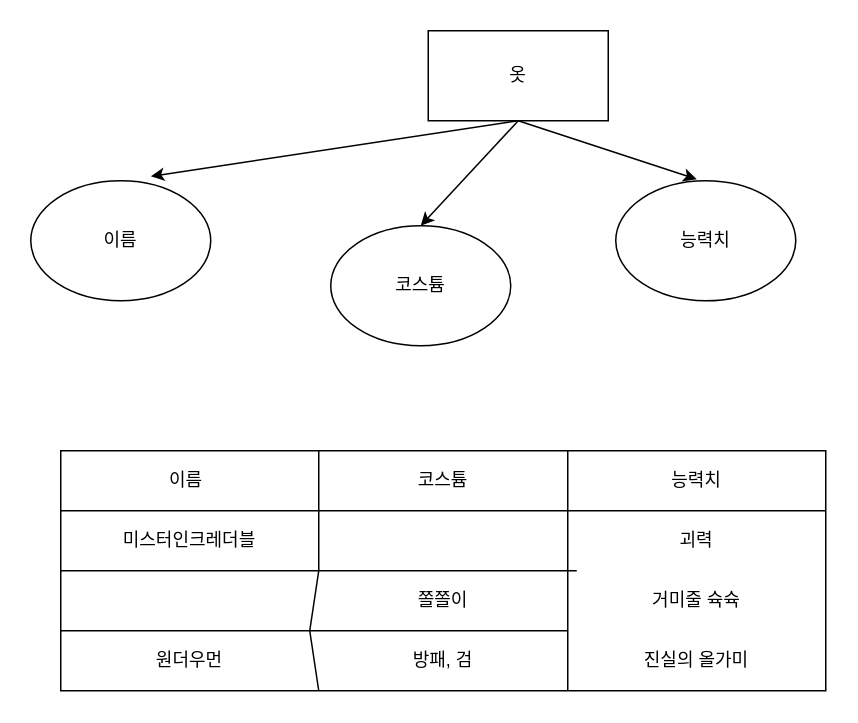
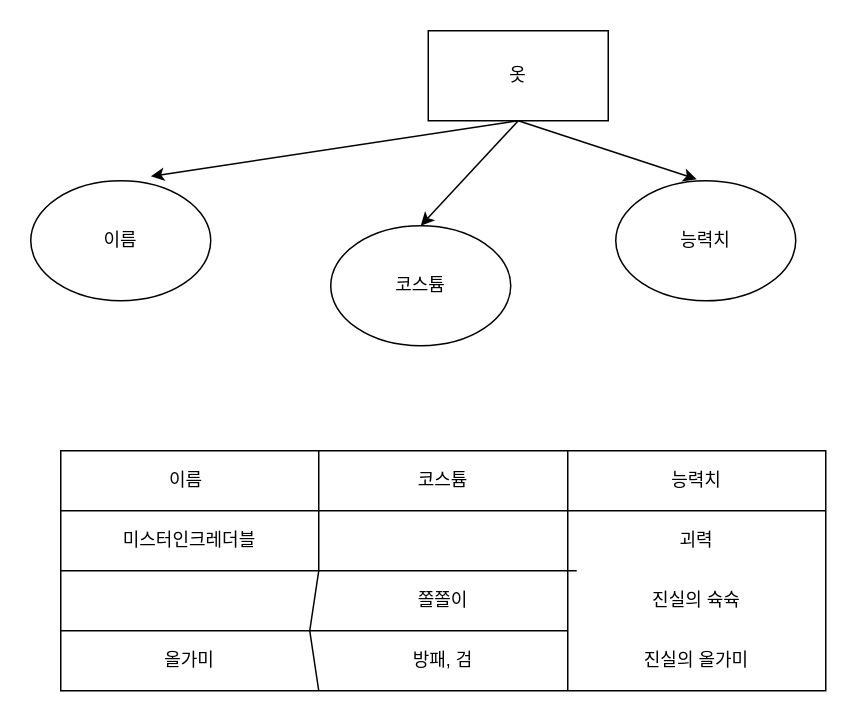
(697, 601) -> (697, 601)
(190, 661) -> (190, 661)
